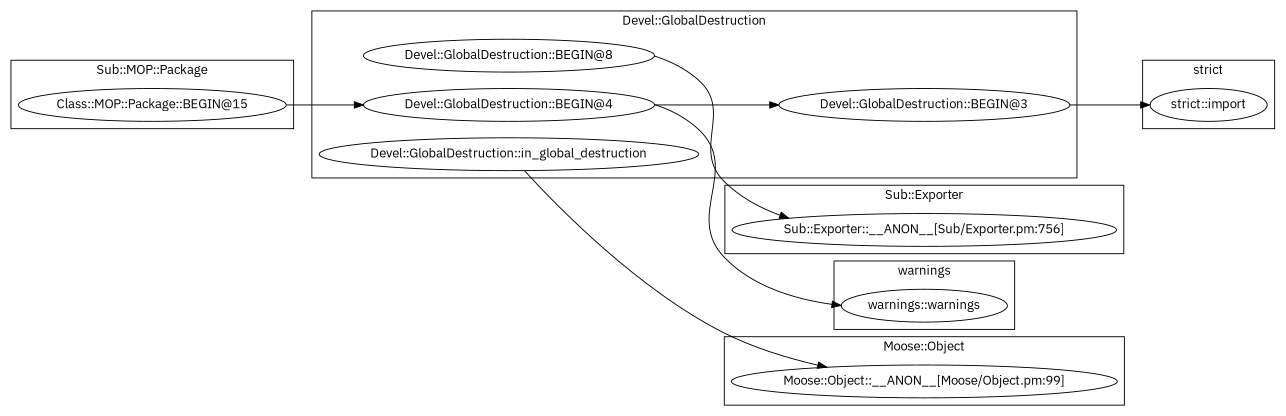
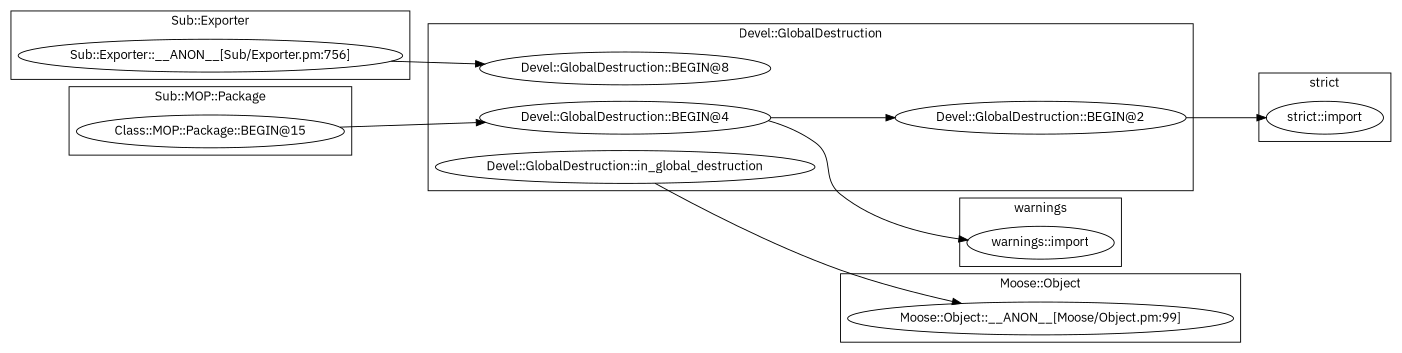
(924, 105) -> (1041, 118)
(712, 132) -> (435, 63)
(924, 306) -> (1041, 243)
